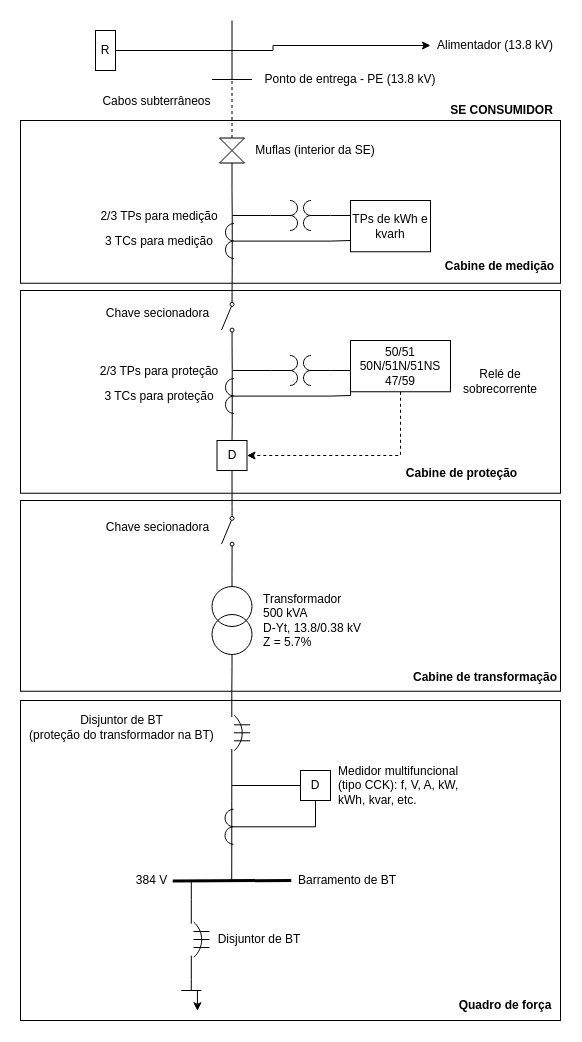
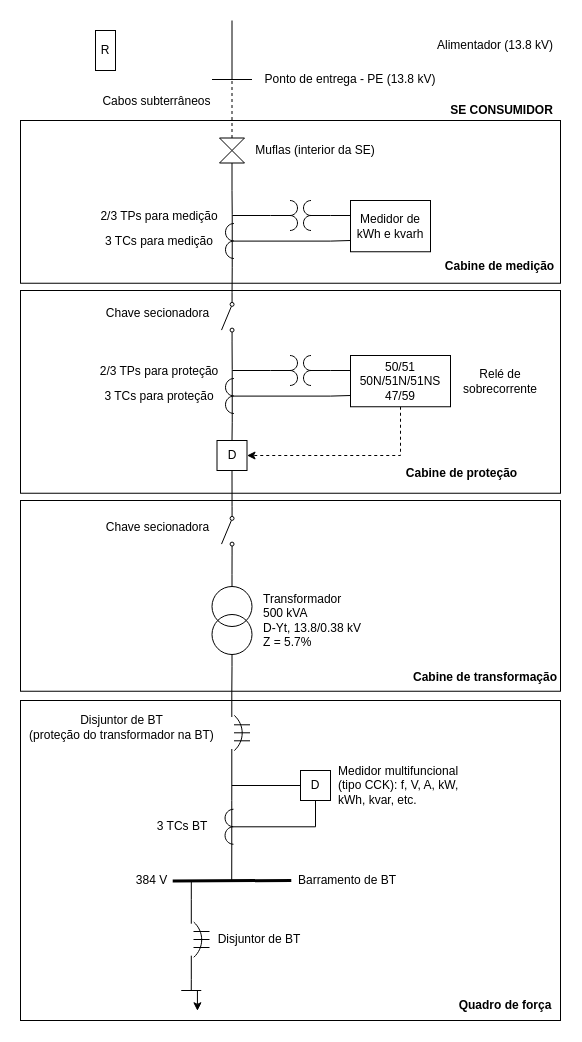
(272, 51) -> none
(391, 227) -> (391, 227)
(401, 366) -> (401, 381)
none -> (183, 827)
